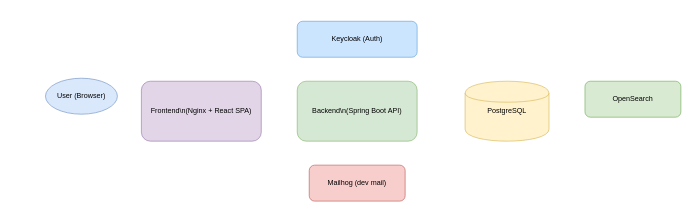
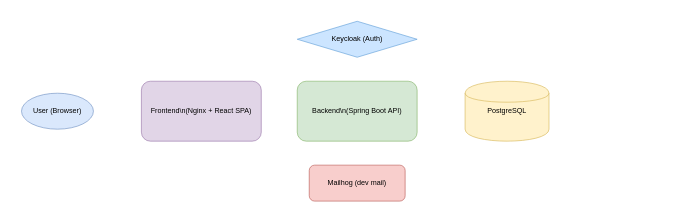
(357, 39) -> (357, 39)
(81, 96) -> (57, 111)
(633, 99) -> none
